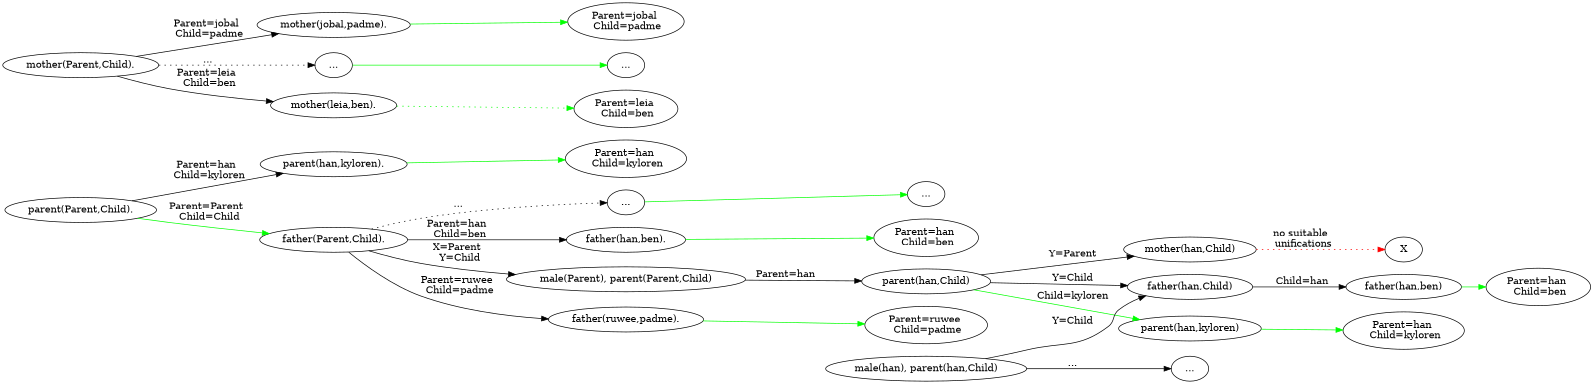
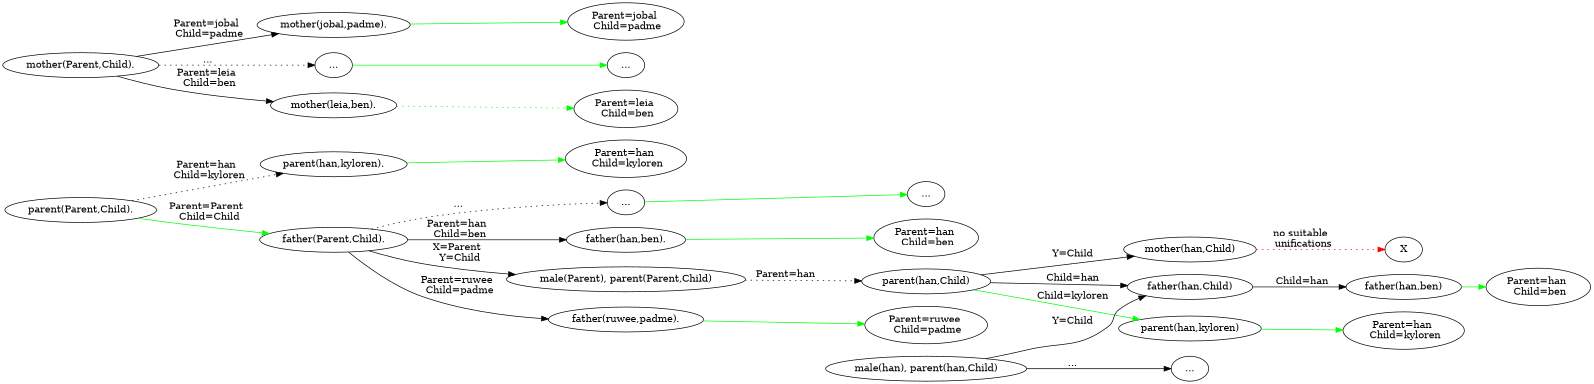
(204, 188) -> (204, 188)
(1073, 254) -> (1073, 254)
(1073, 278) -> (1073, 278)
(800, 281) -> (800, 281)
